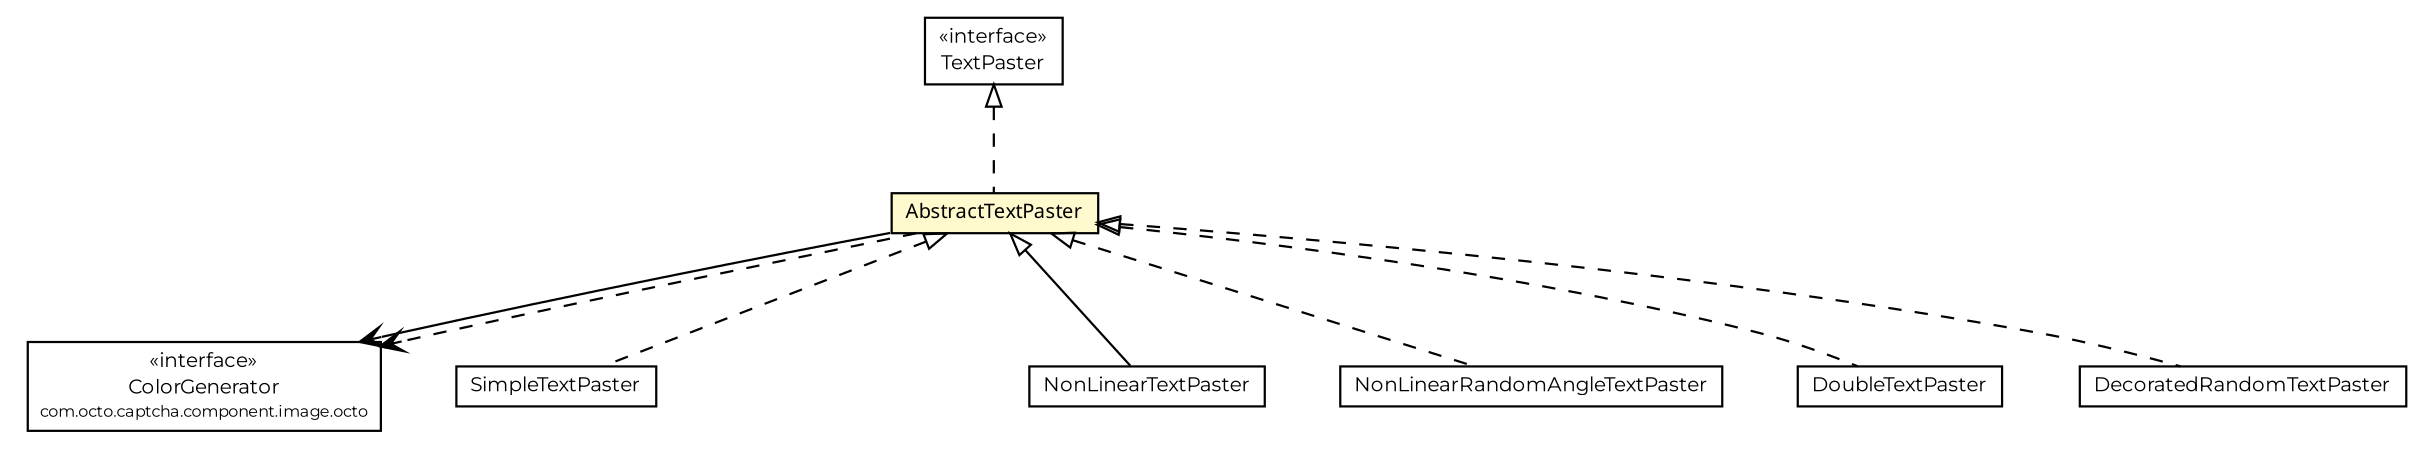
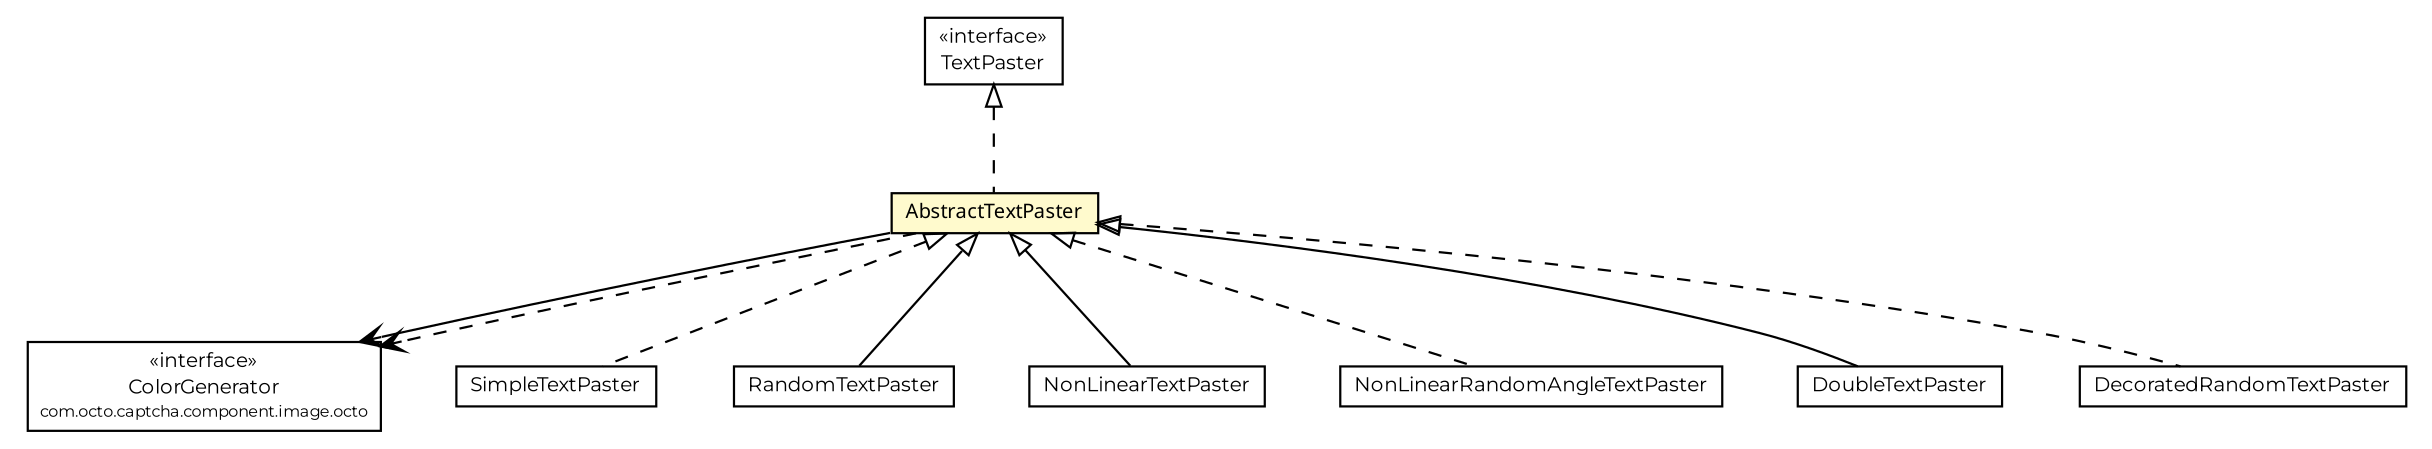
(1493, 278) -> (1493, 278)
none -> (843, 386)
